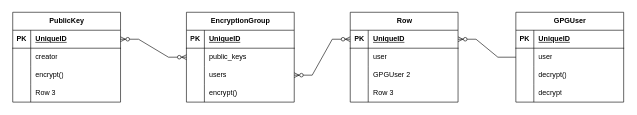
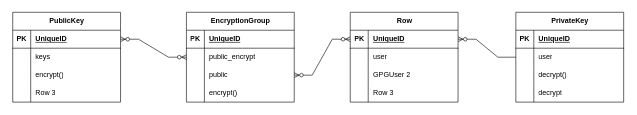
(571, 21) -> (571, 21)
(49, 57) -> (43, 57)
(229, 57) -> (235, 57)
(219, 75) -> (219, 75)
